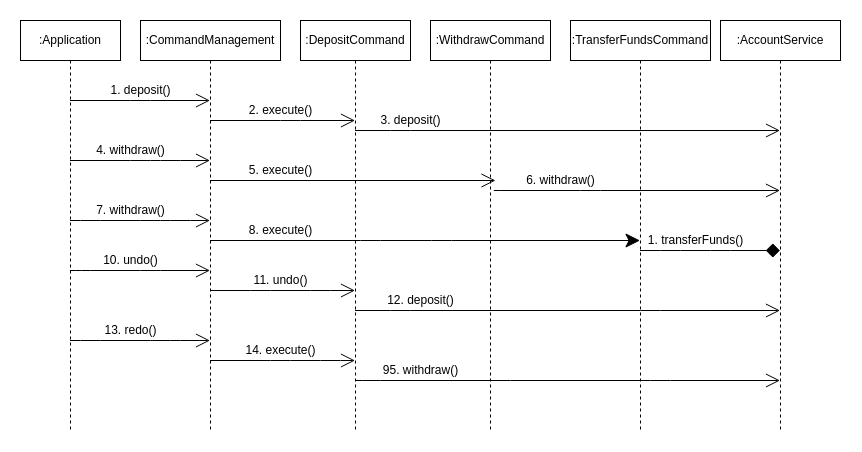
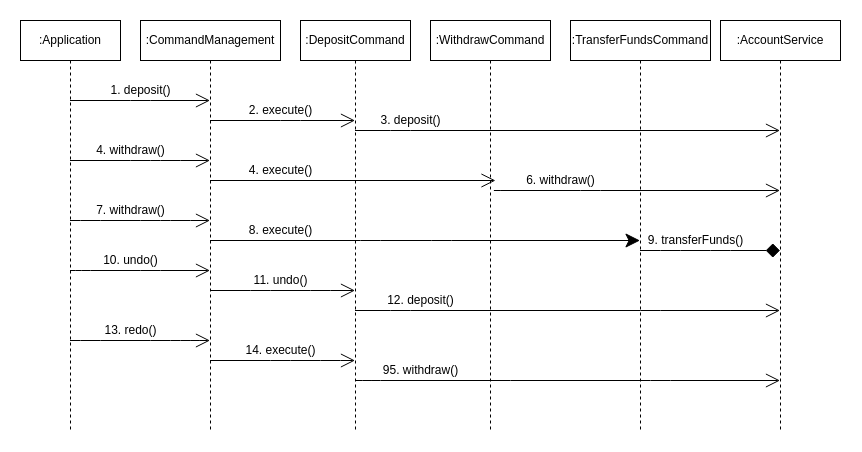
(281, 171) -> (281, 171)
(696, 241) -> (696, 241)
